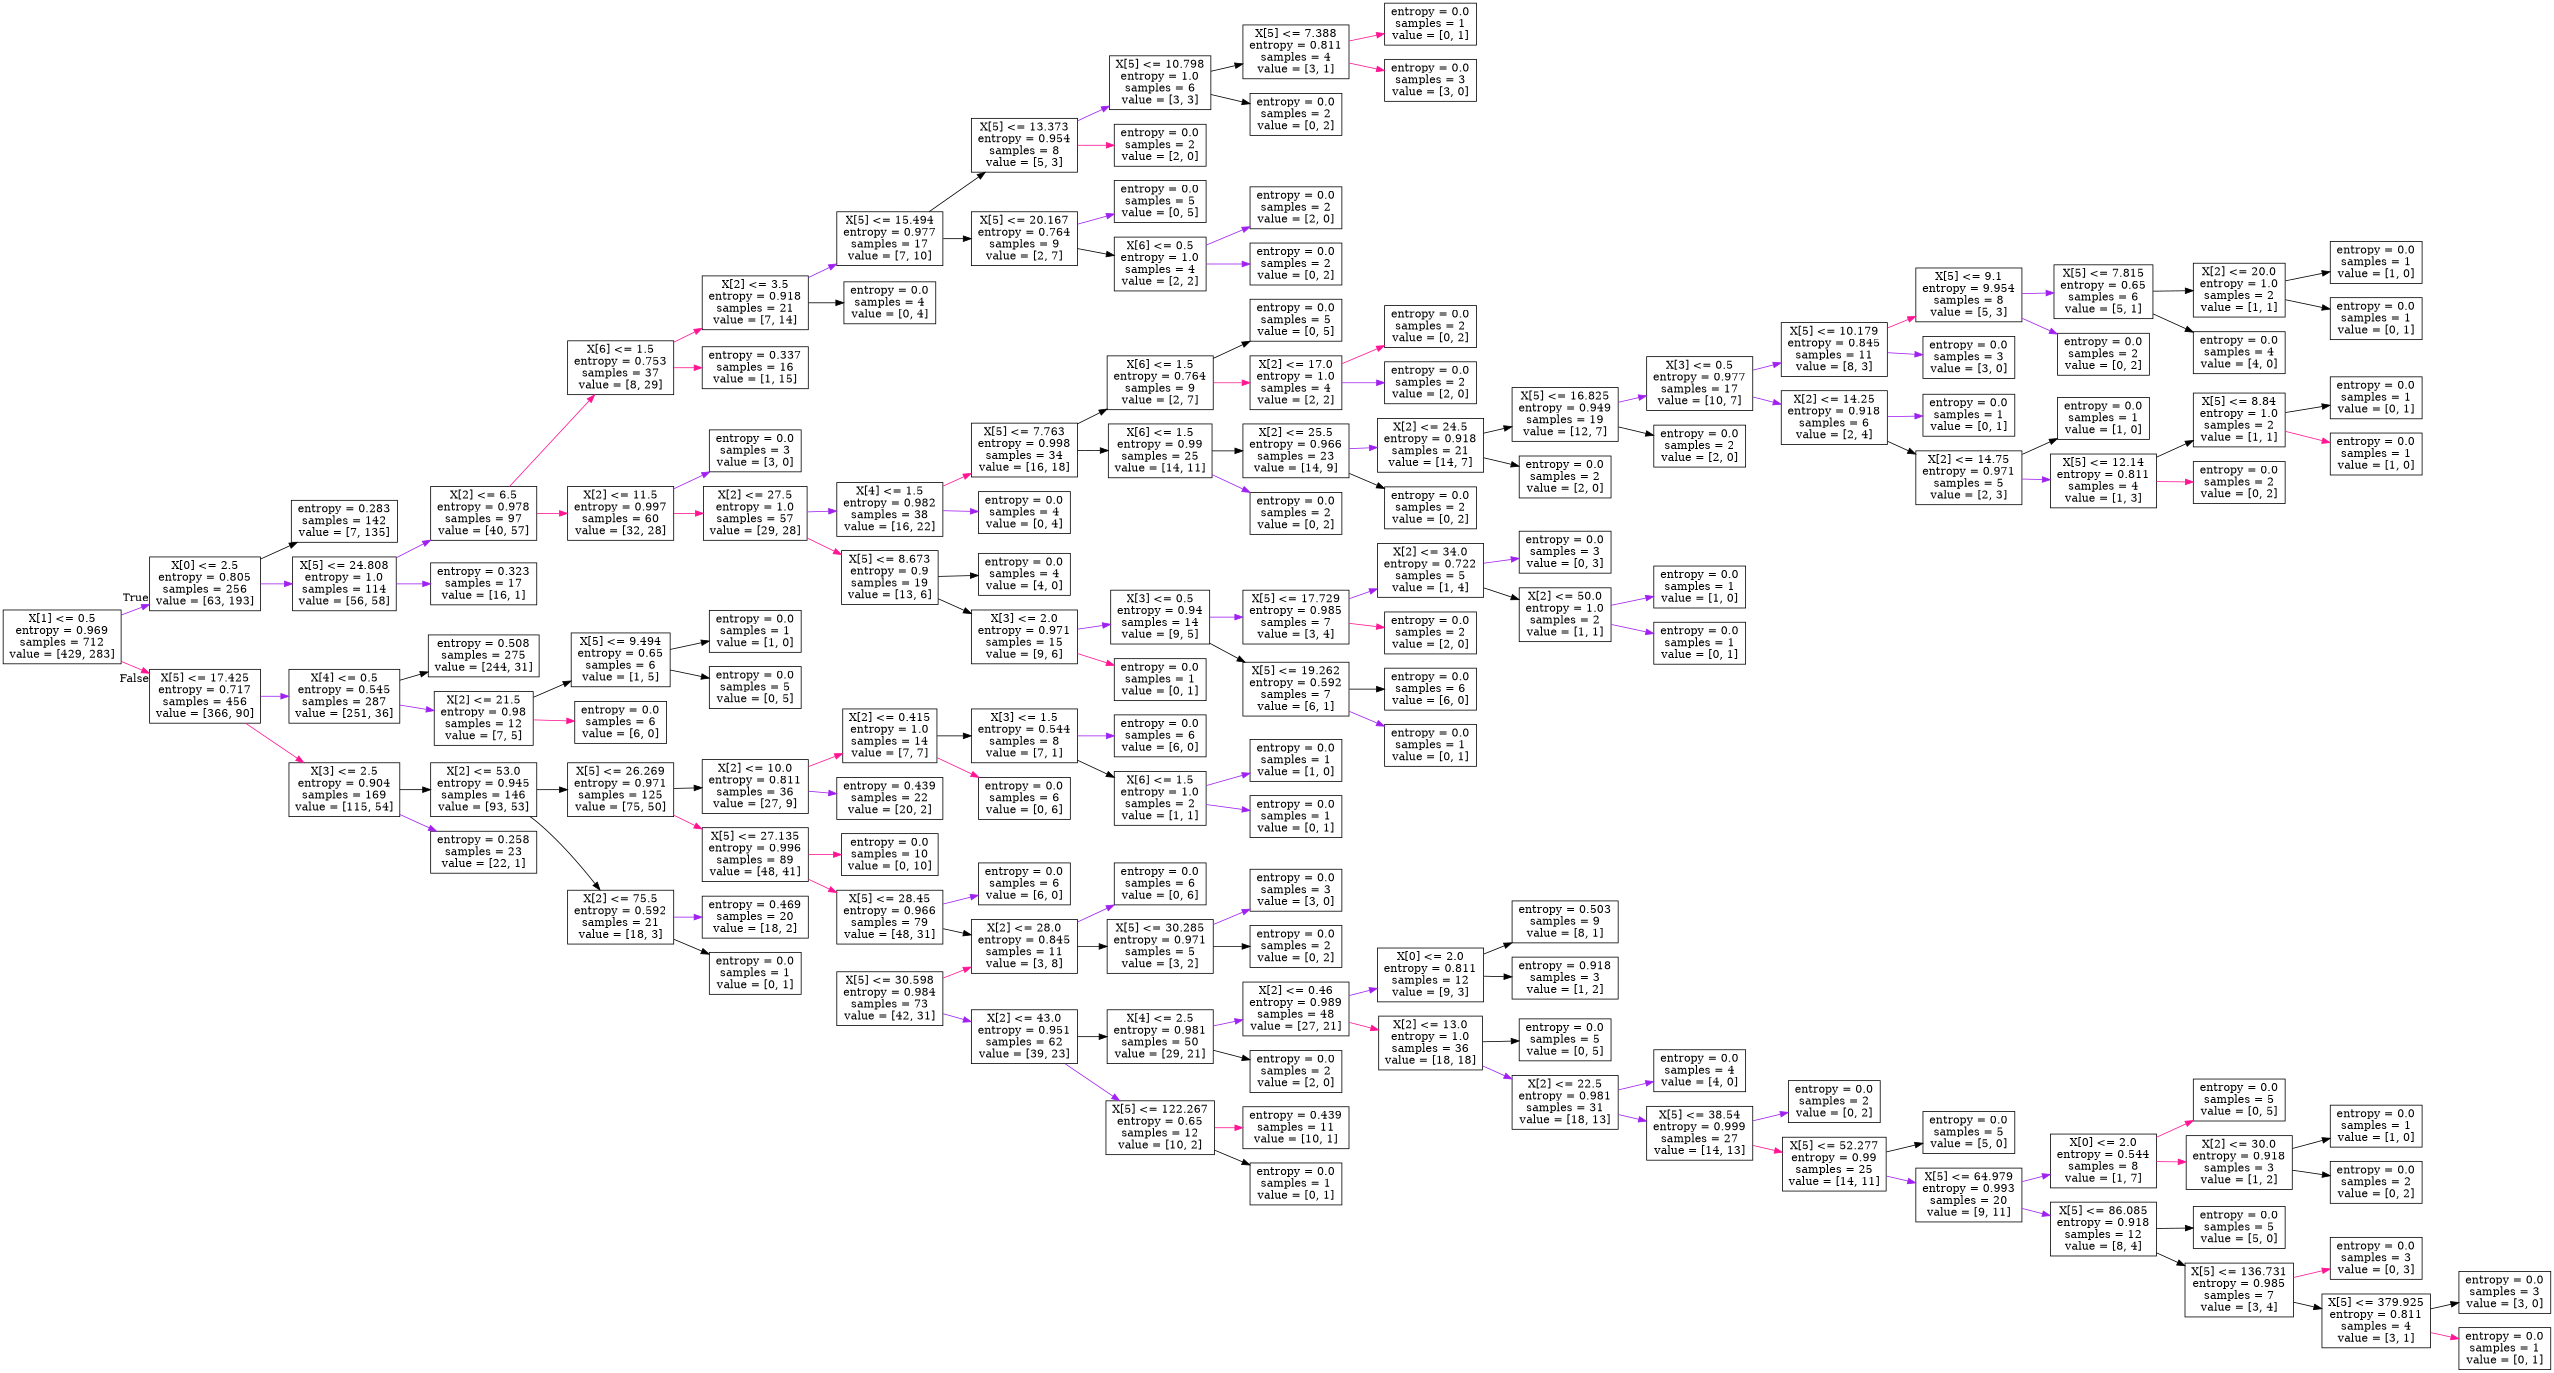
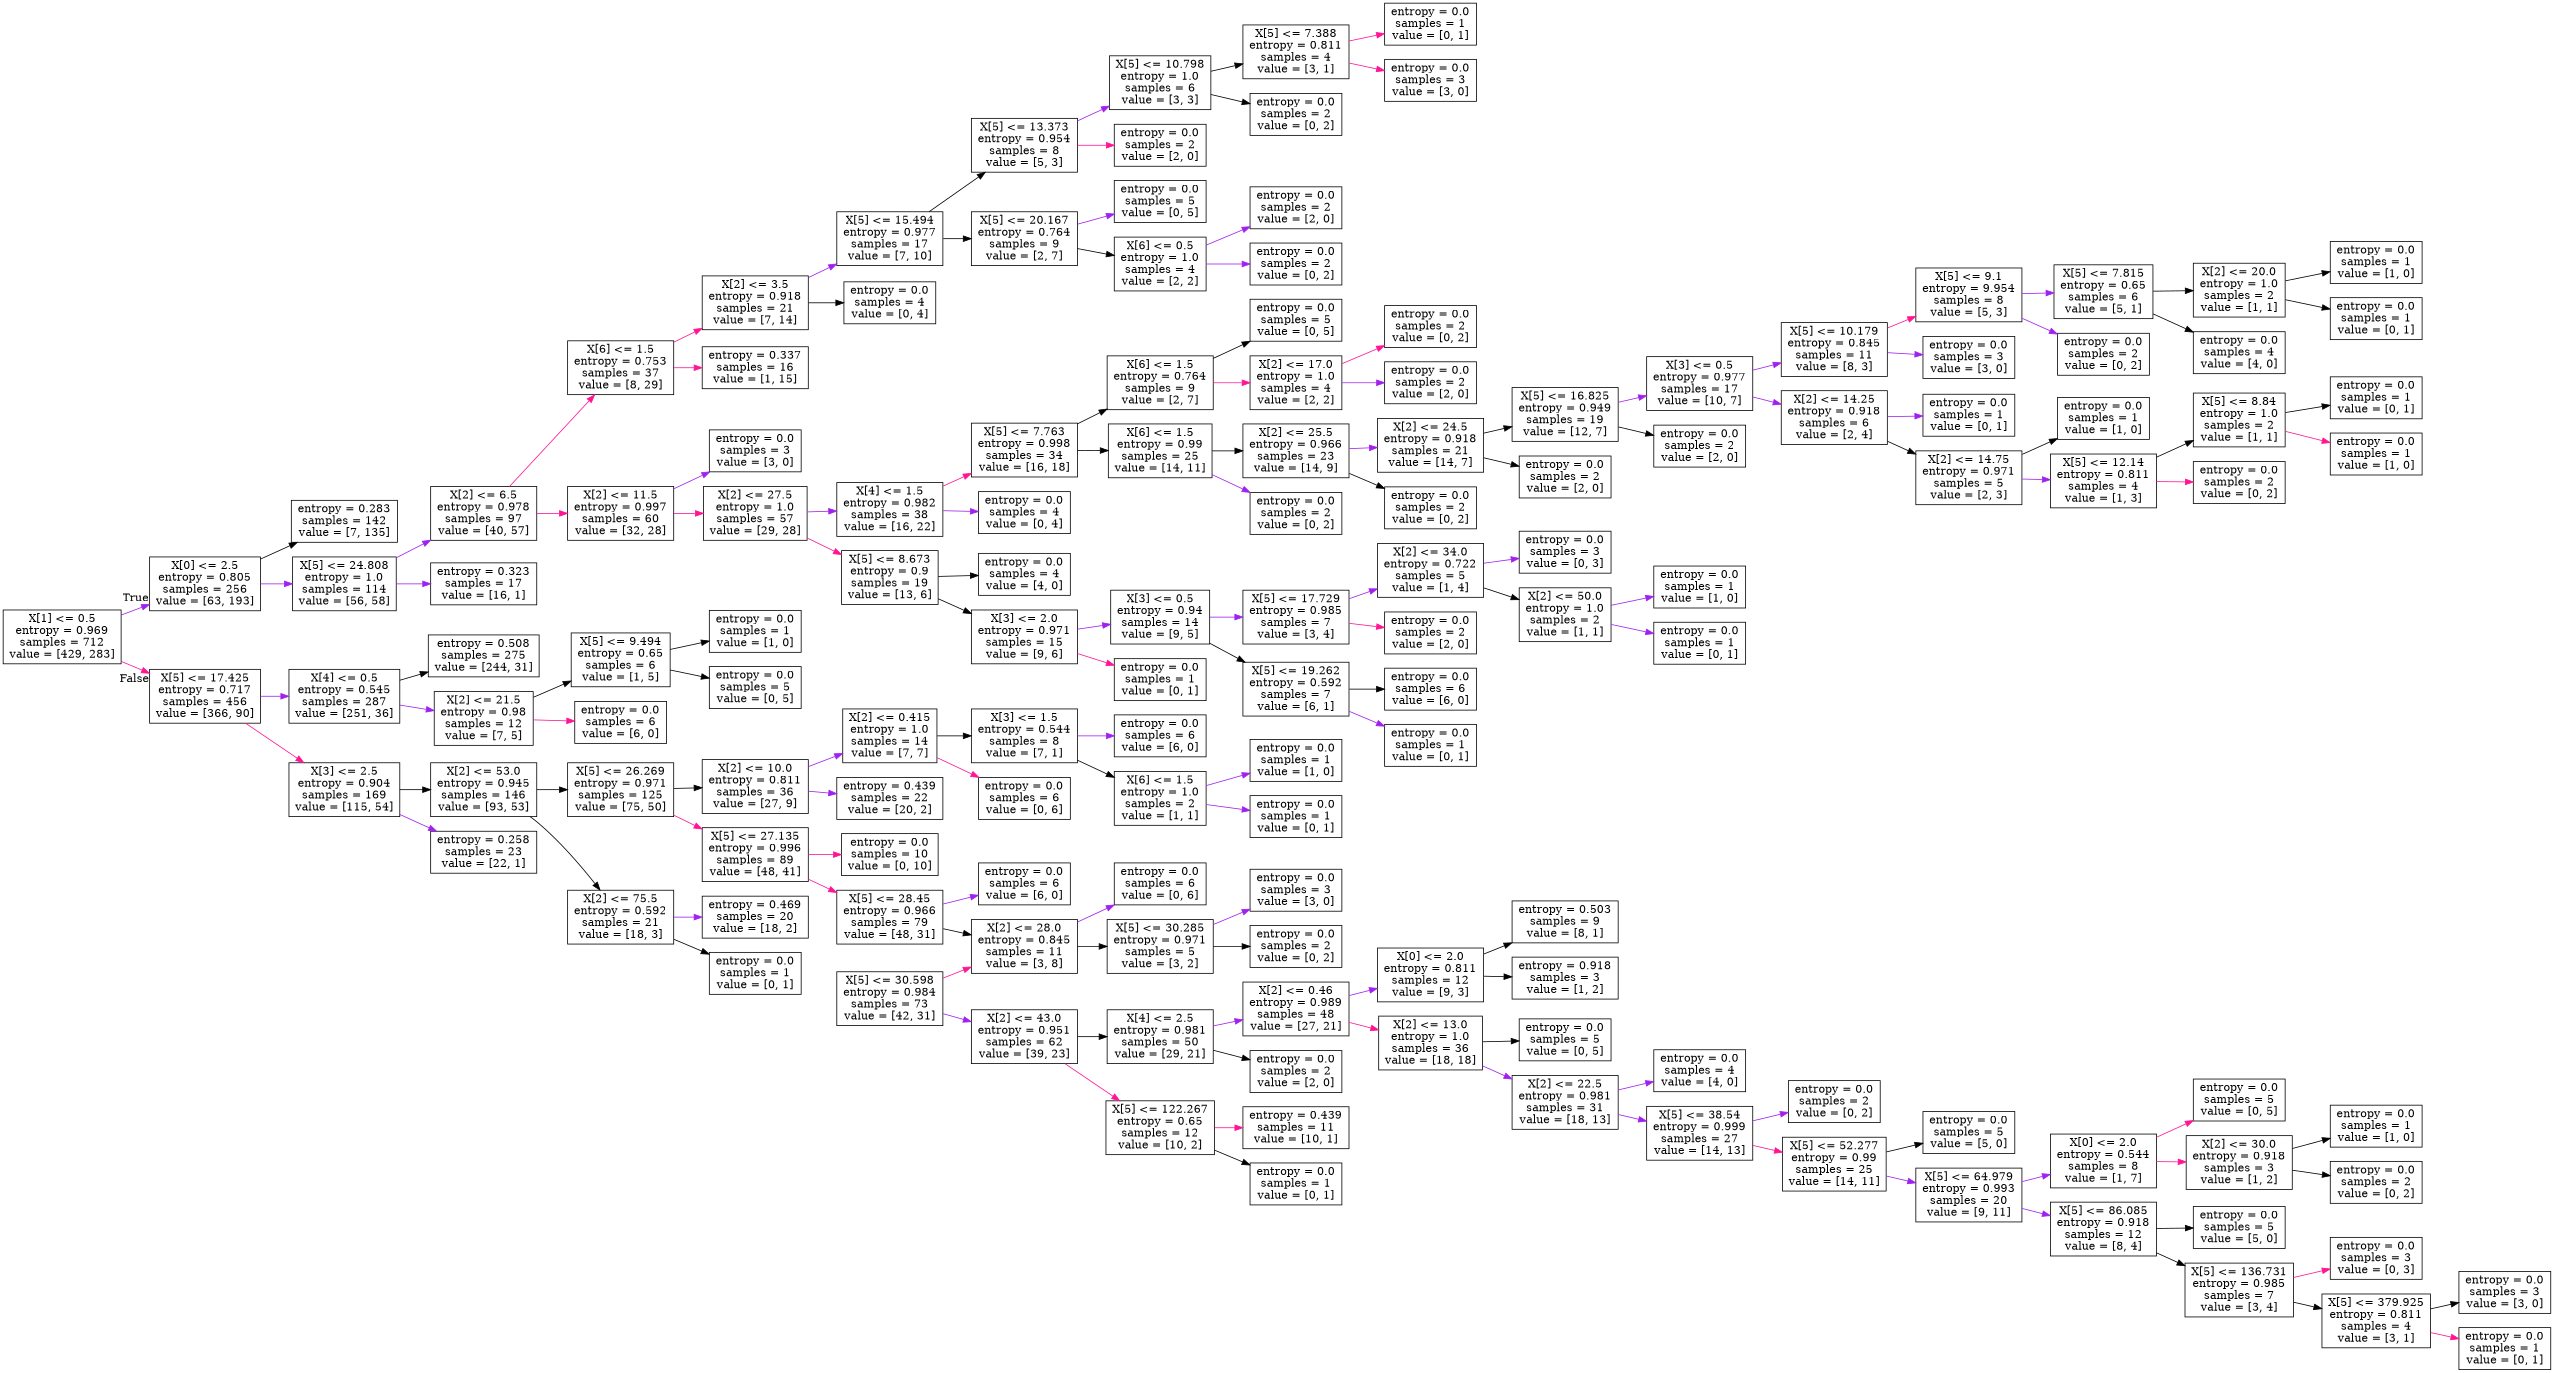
(822, 761) -> (822, 761)
(1089, 1080) -> (1089, 1080)
